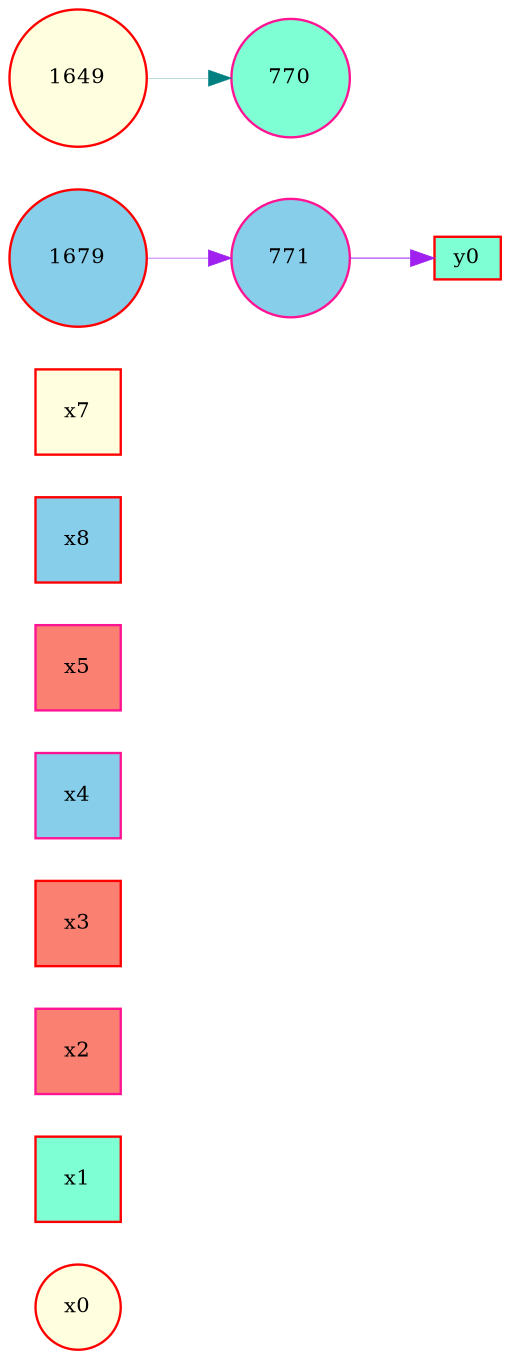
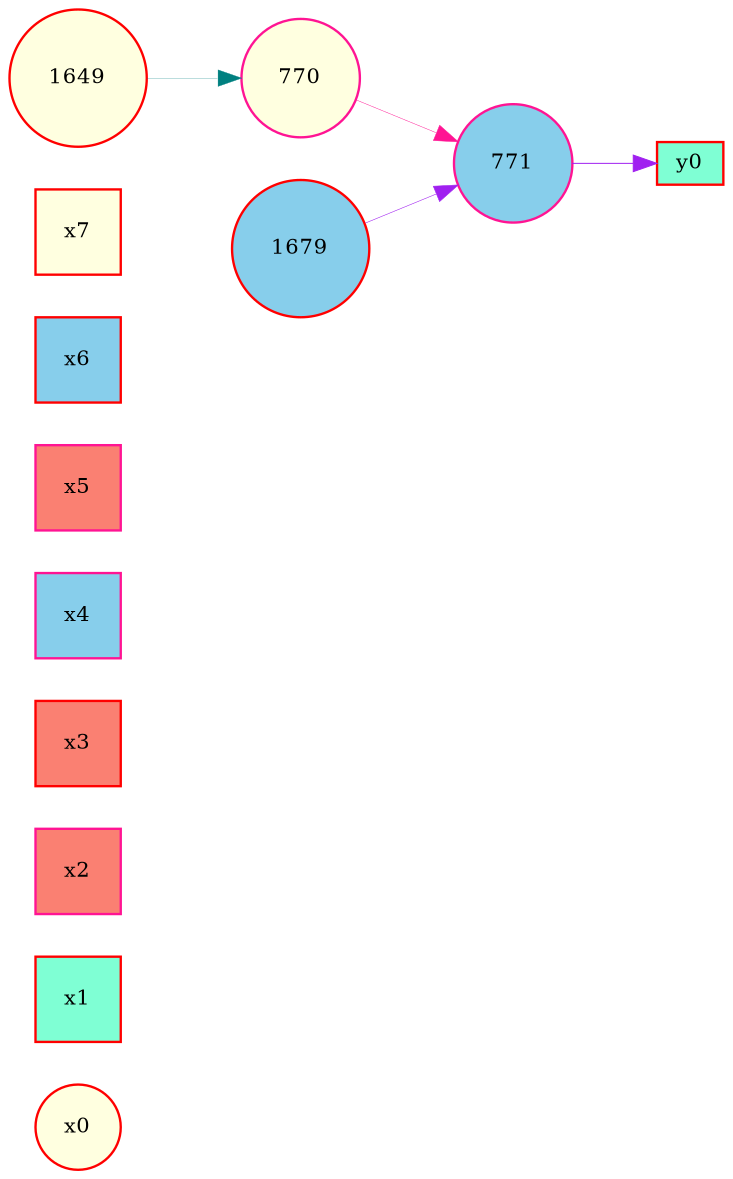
(291, 78) -> (301, 78)
none -> (396, 116)
(78, 540) -> (78, 360)
